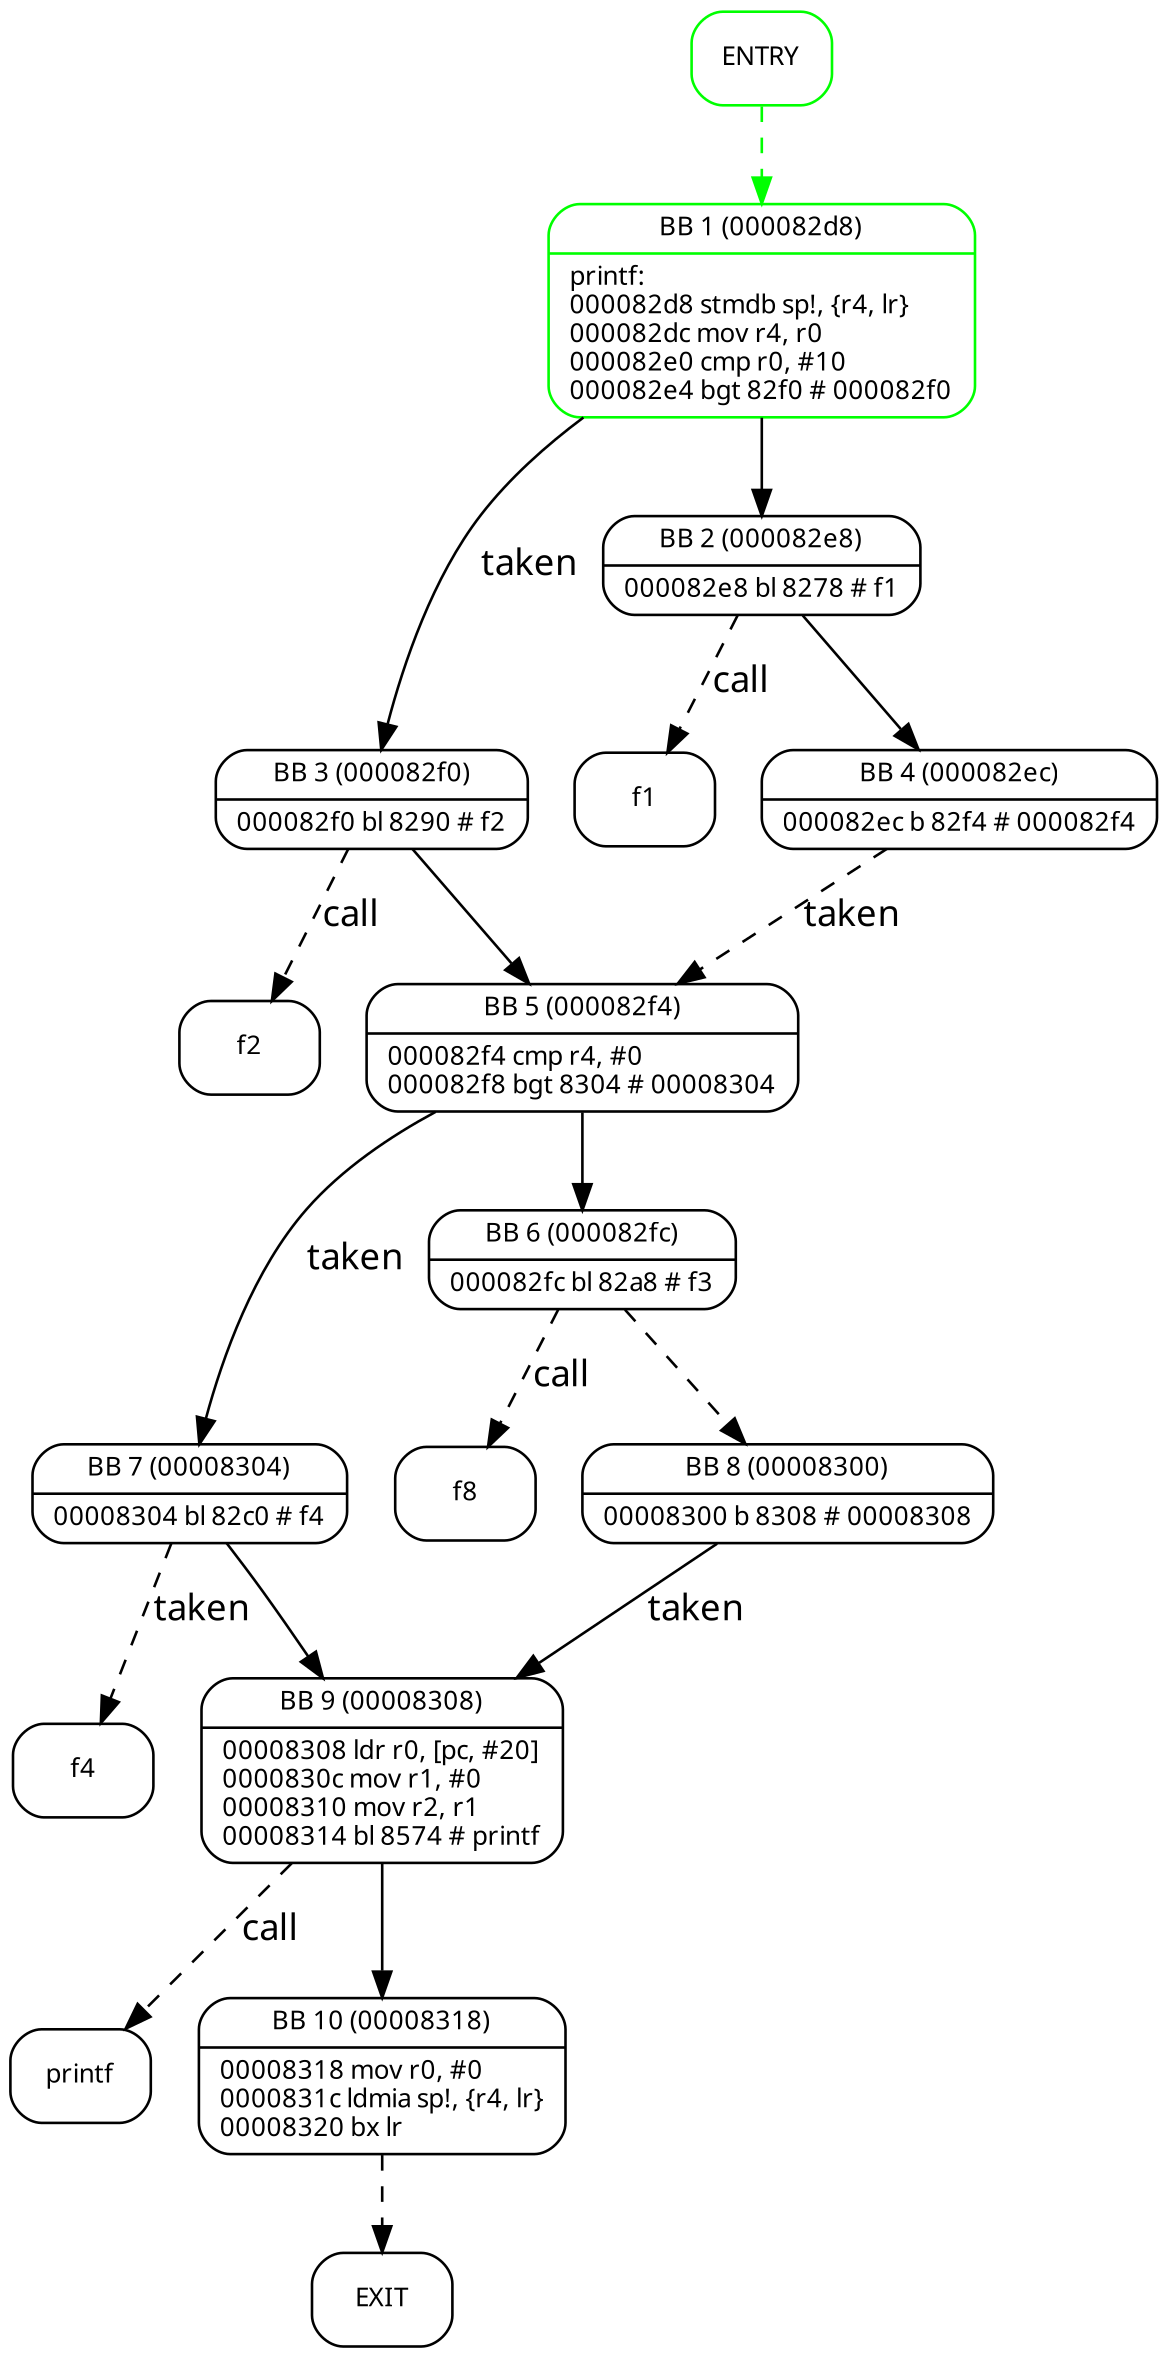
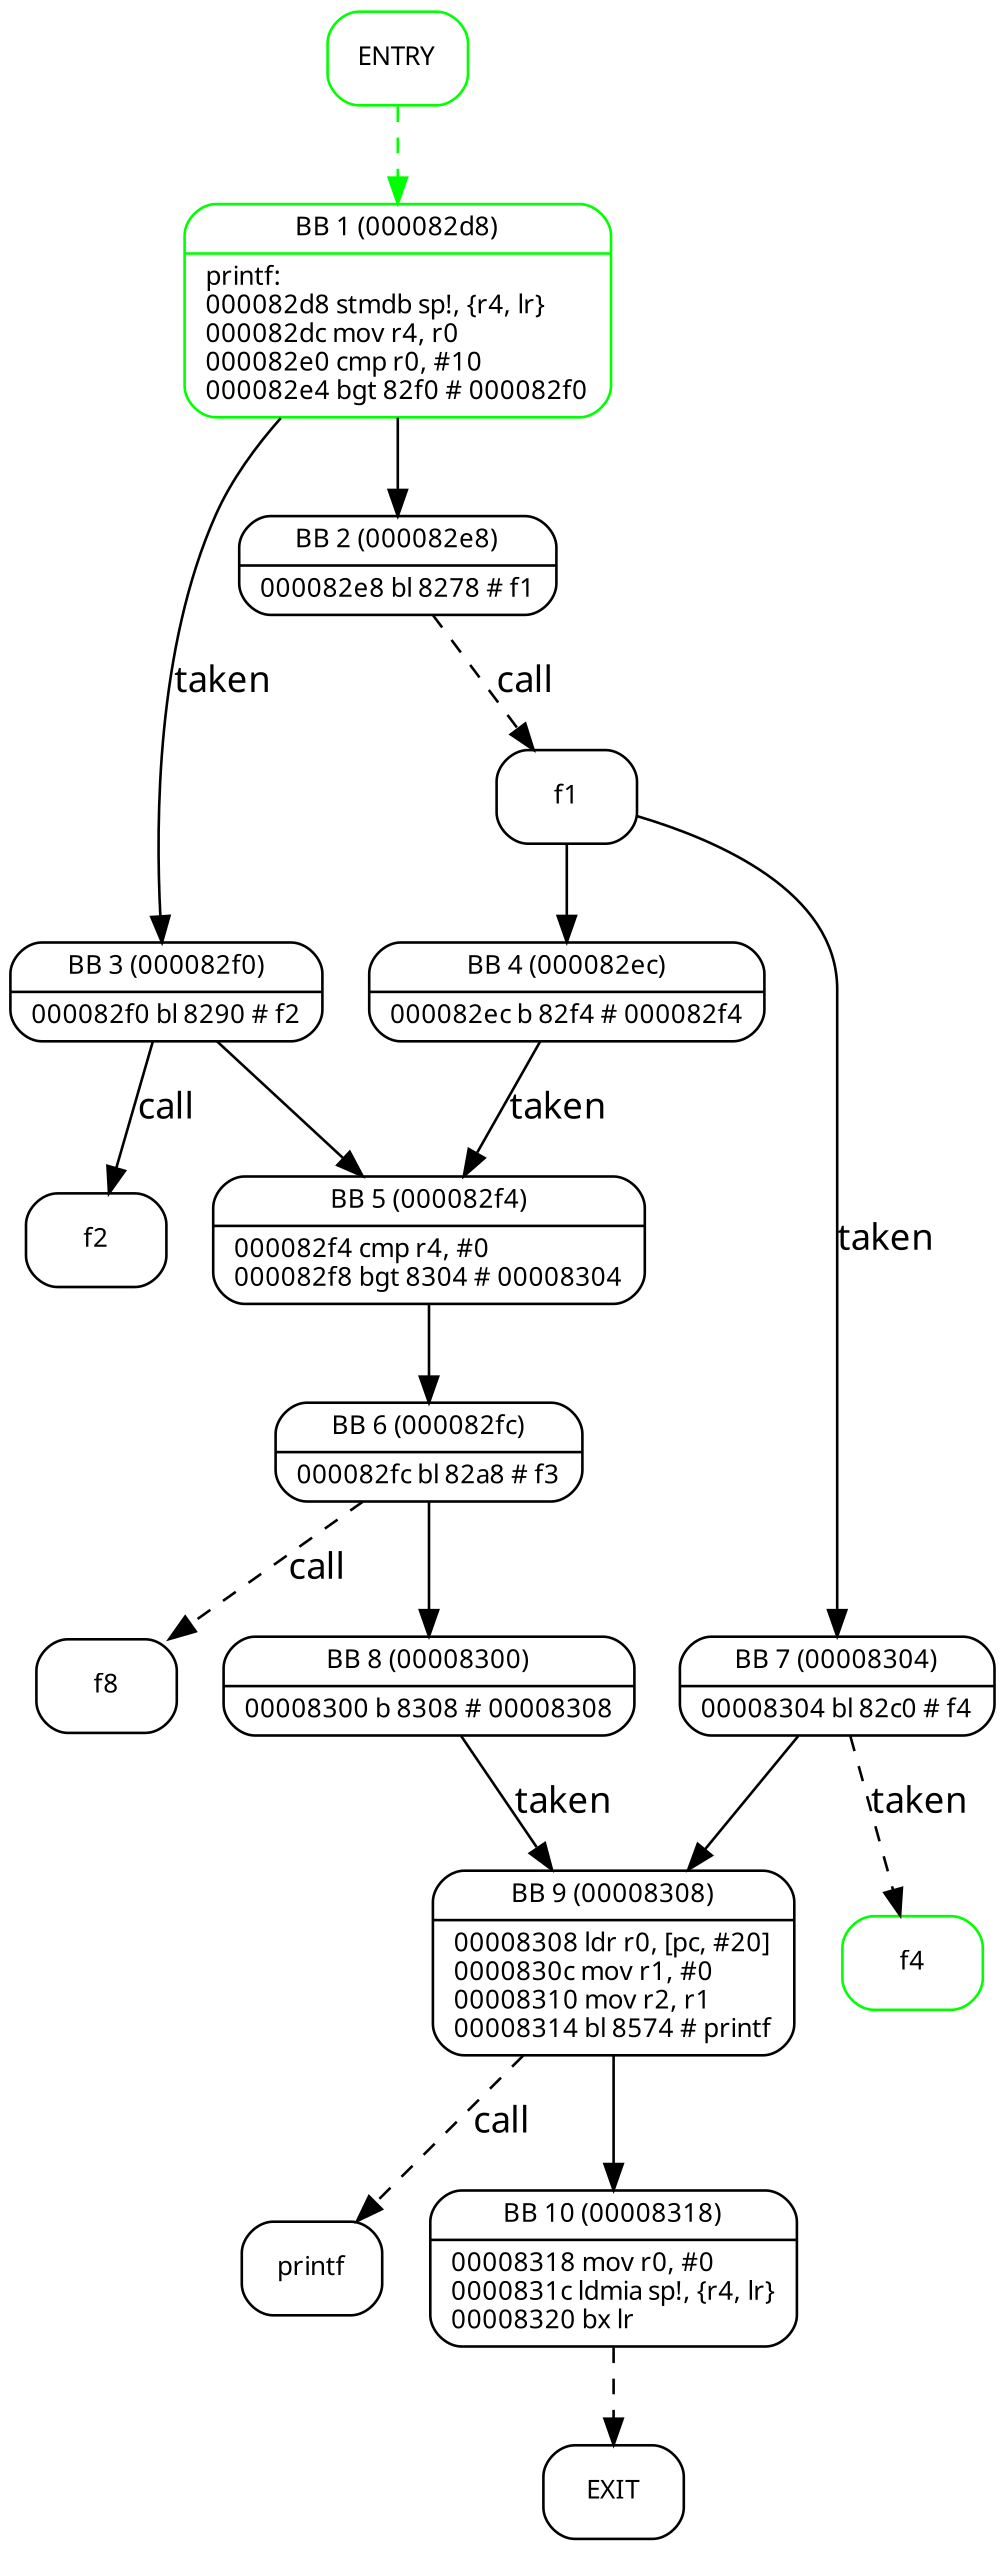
(852, 672) -> (567, 880)
(793, 909) -> (509, 1097)
(316, 913) -> (135, 1105)
(285, 1238) -> (837, 1158)
(676, 1367) -> (429, 1556)
(83, 1771) -> (913, 1963)
